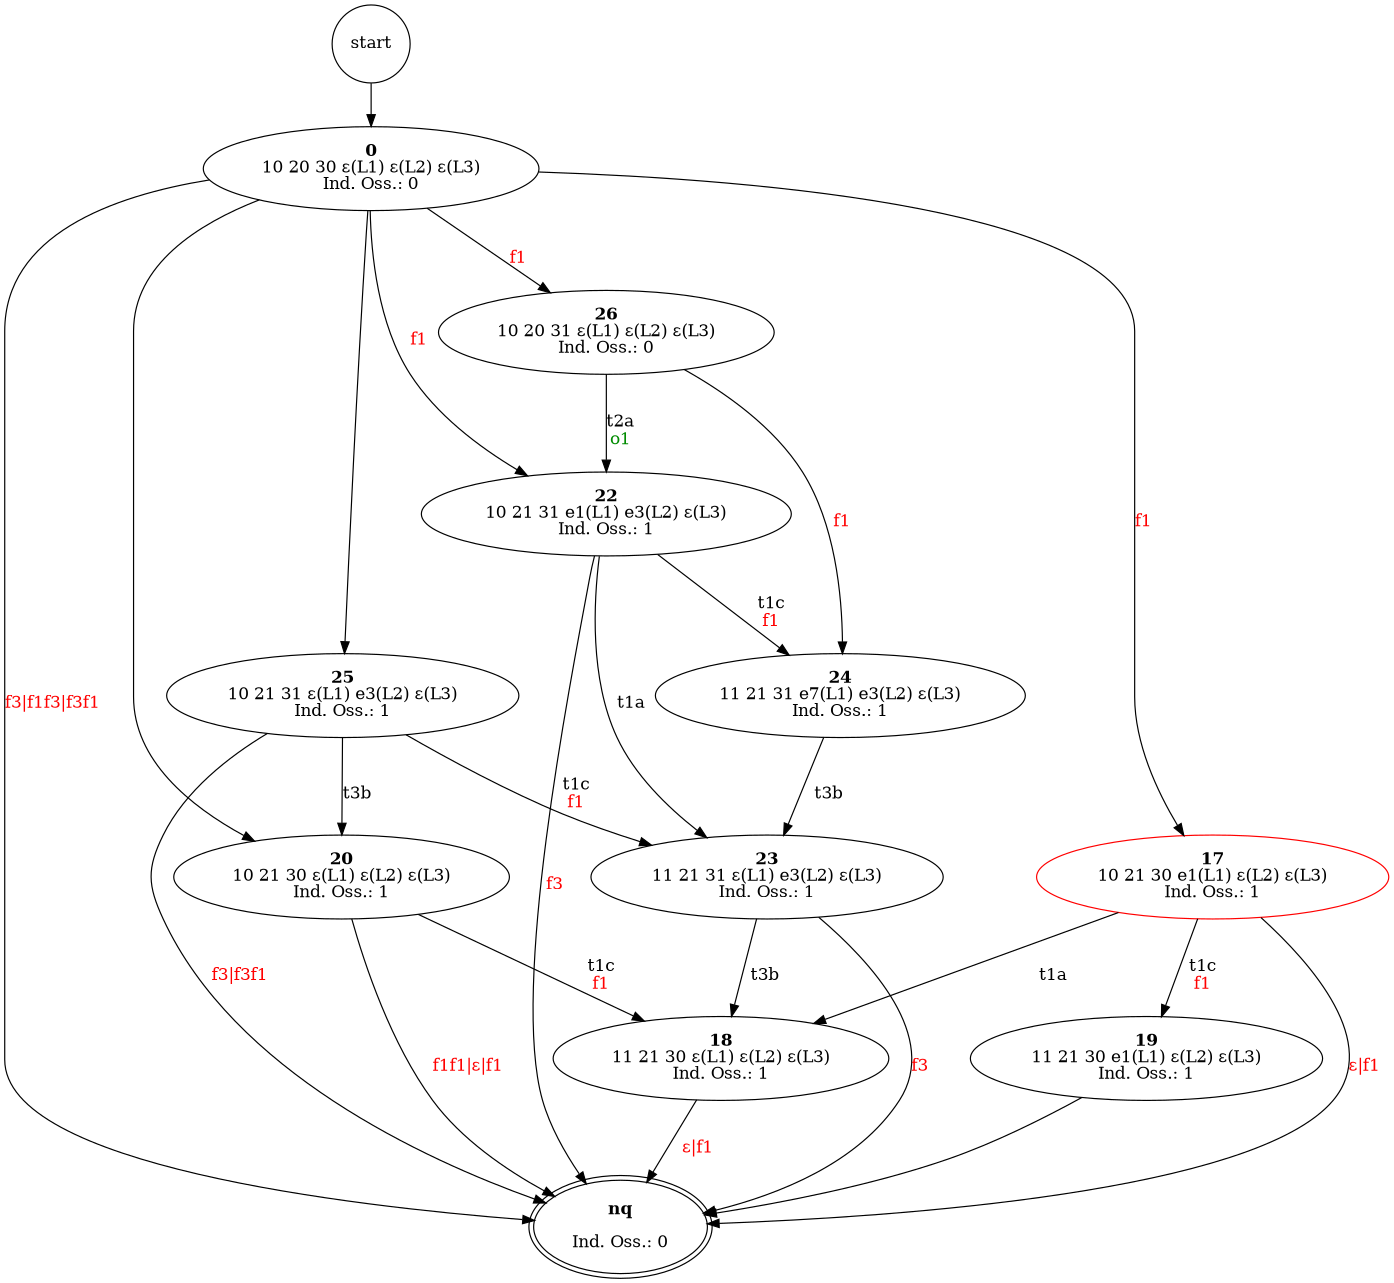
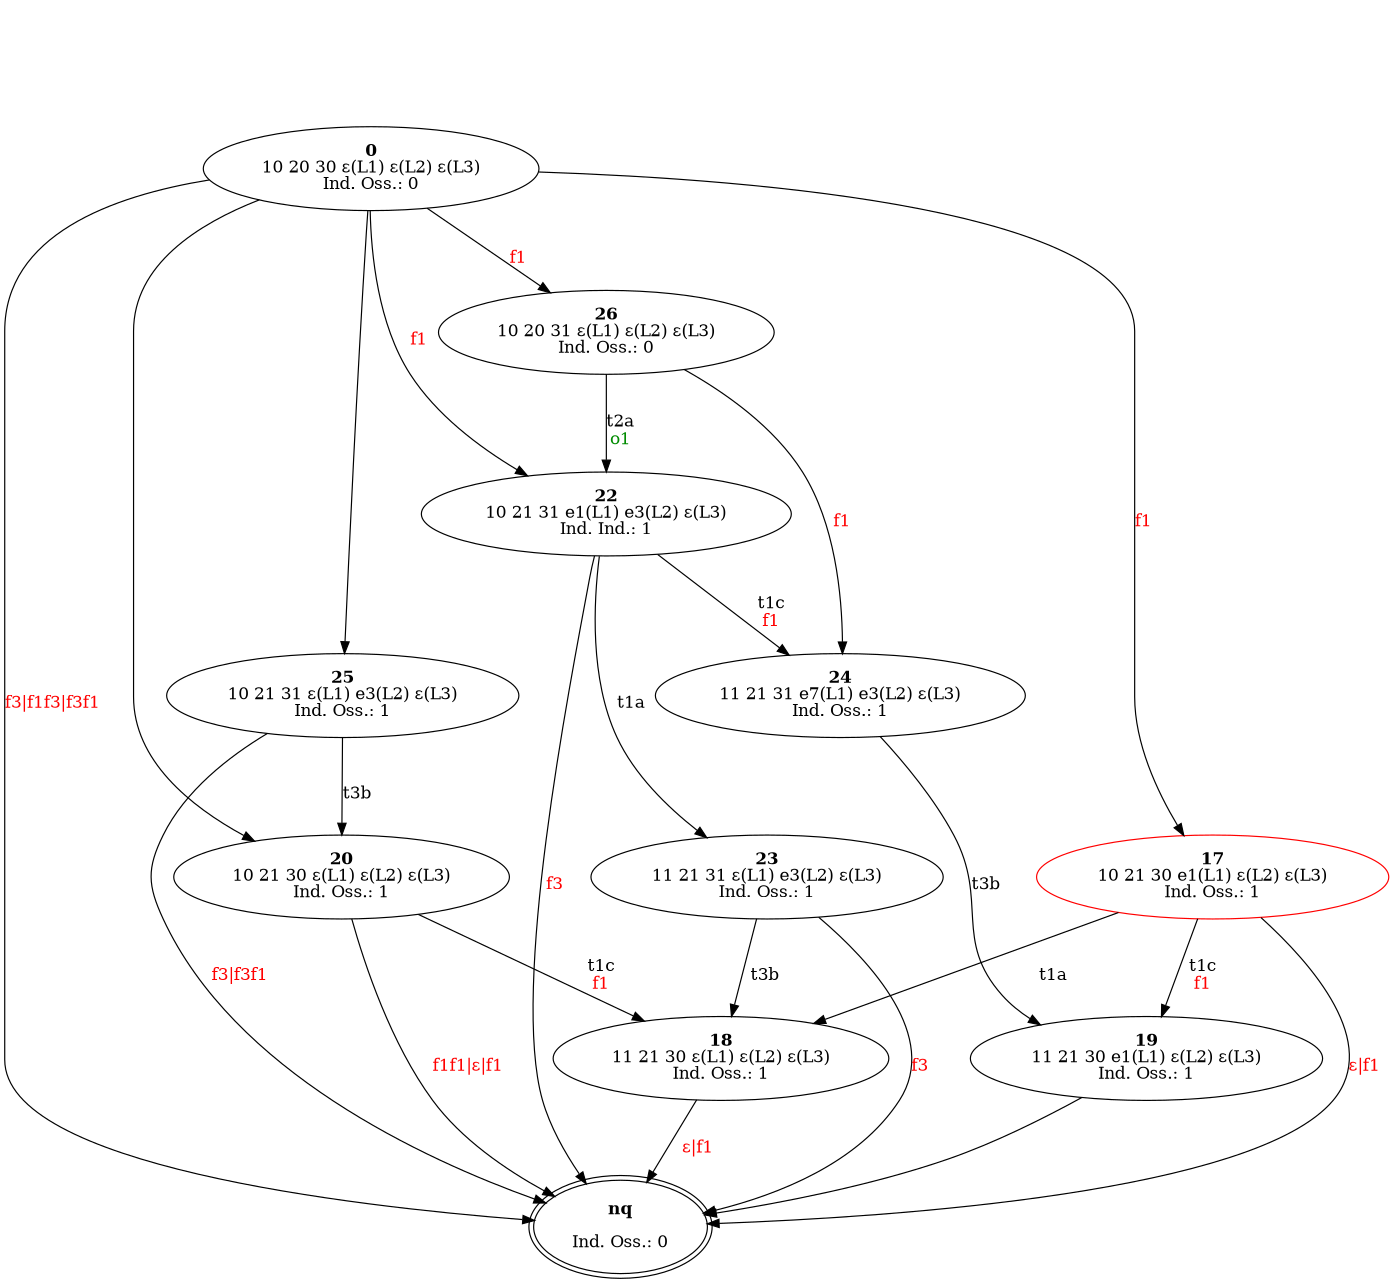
(371, 44) -> none
(606, 529) -> (606, 529)
(806, 781) -> (968, 874)
(520, 795) -> none
